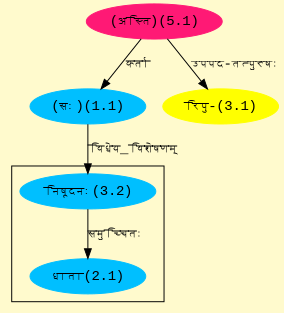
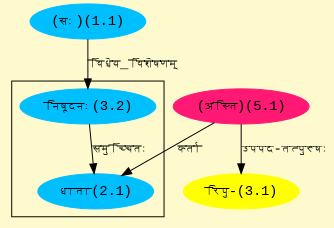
(124, 60) -> (172, 147)
